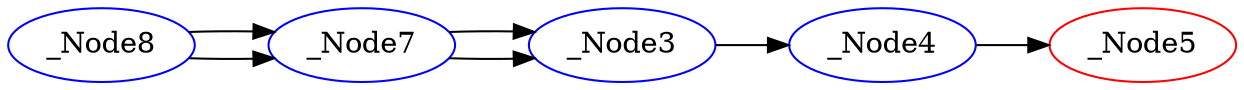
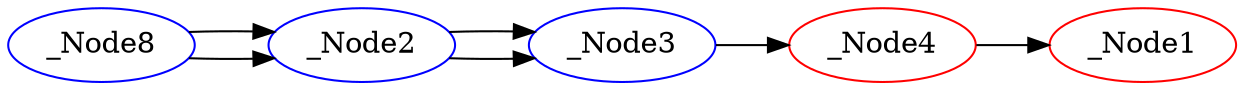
(362, 45) -> (362, 45)
(882, 45) -> (882, 45)
(1143, 45) -> (1143, 45)
